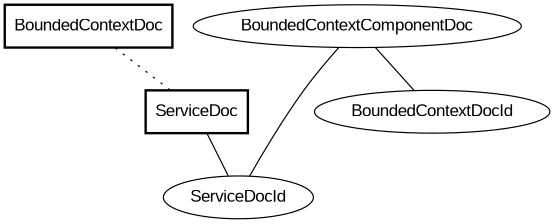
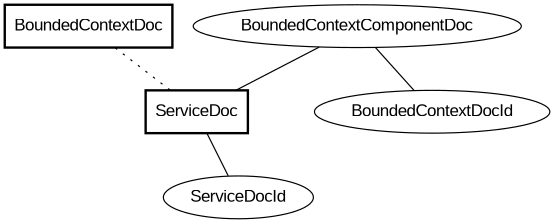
(291, 109) -> (278, 69)
